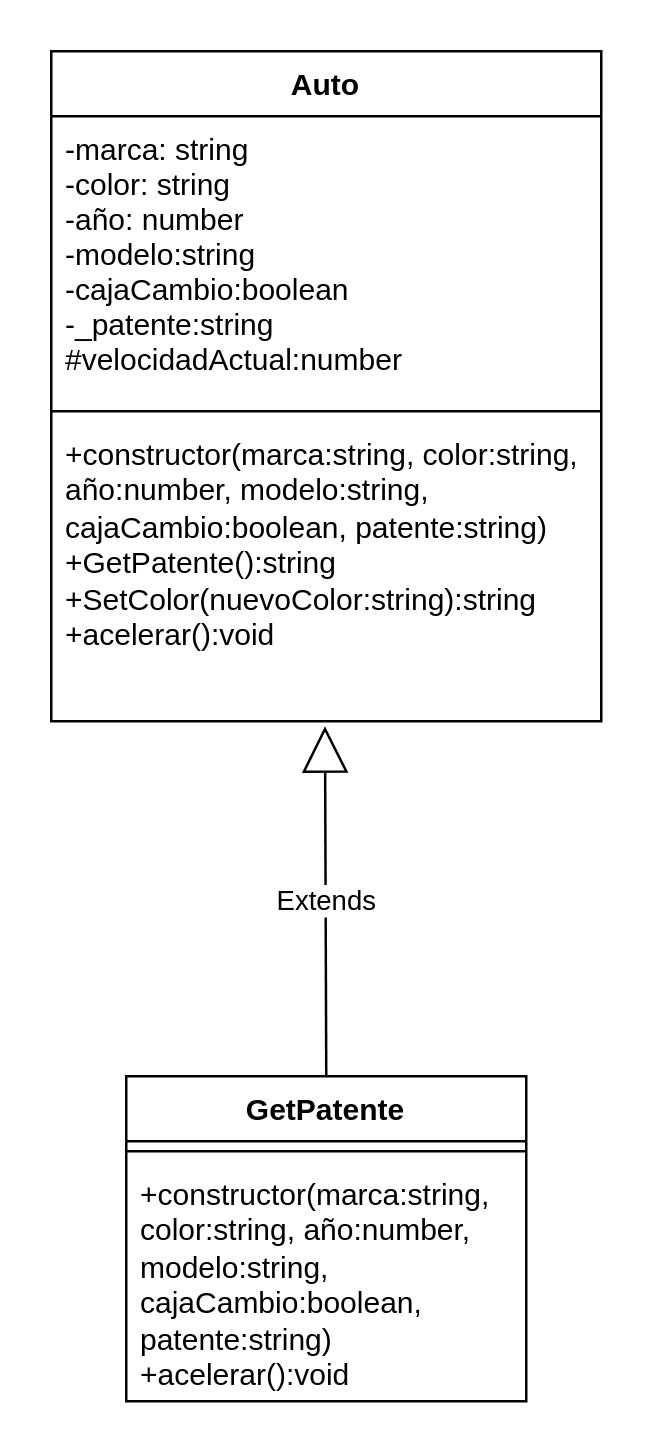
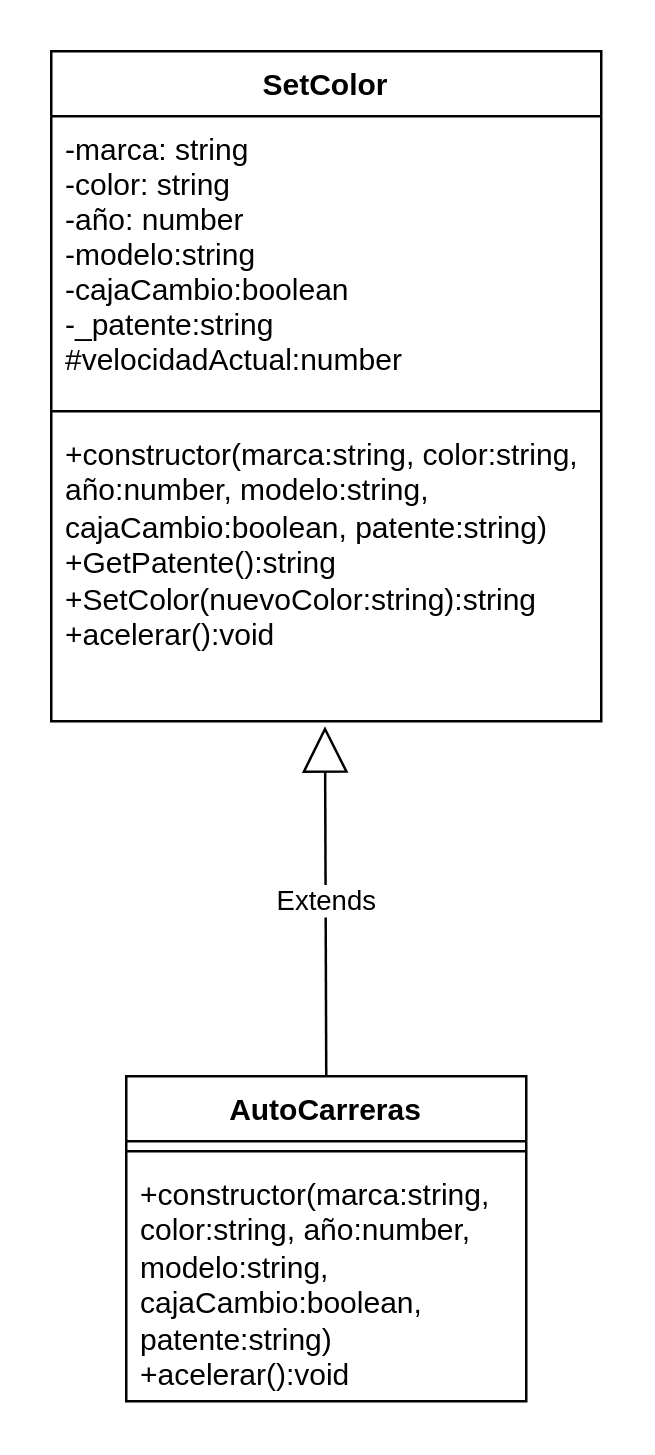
(325, 85) -> (325, 85)
(325, 1110) -> (325, 1110)
